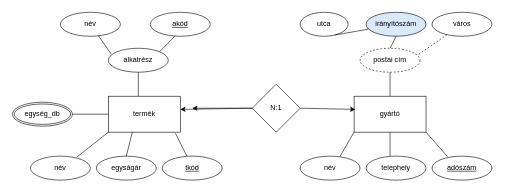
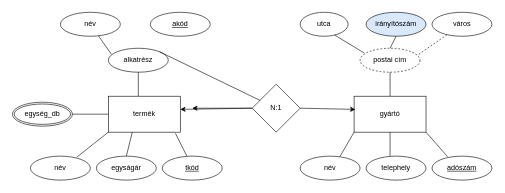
(352, 32) -> (350, 44)
(168, 44) -> (209, 76)
